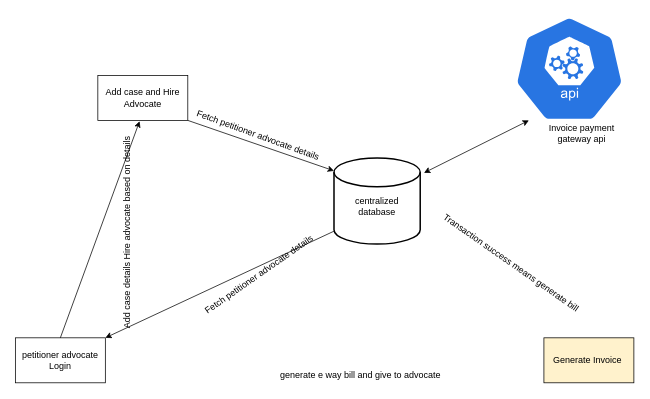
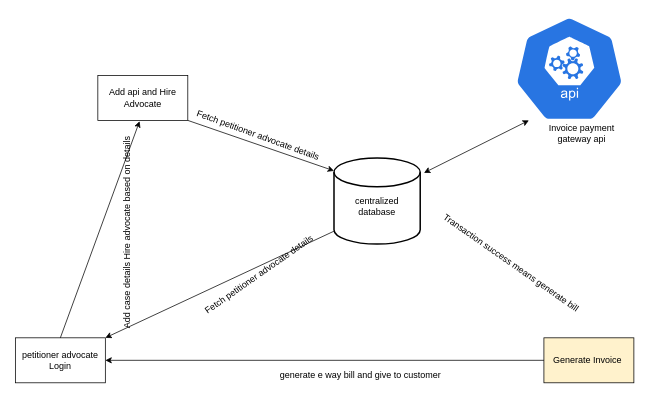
(143, 98) -> (143, 98)
none -> (328, 360)
(361, 375) -> (361, 375)
